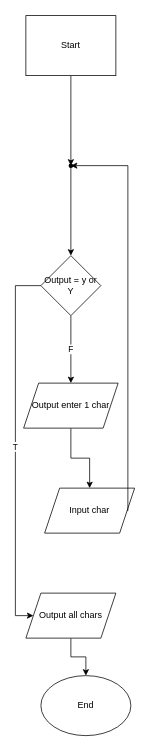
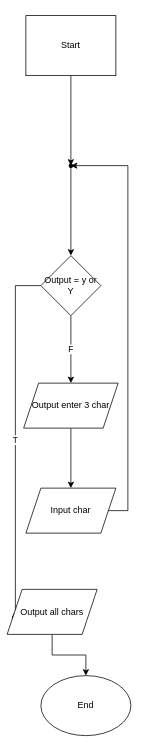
(71, 405) -> (71, 405)
(90, 510) -> (71, 510)
(71, 615) -> (52, 612)
